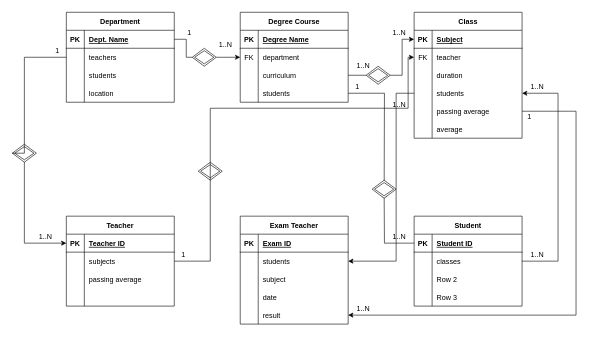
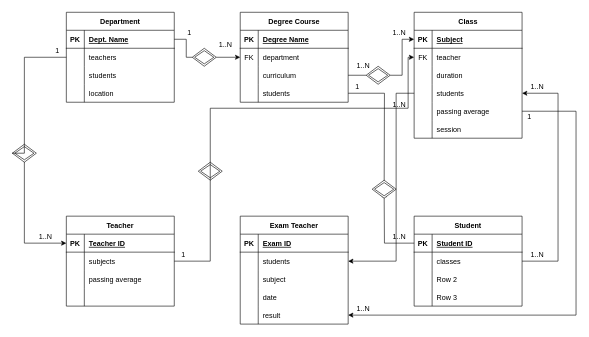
(451, 130) -> (450, 130)
